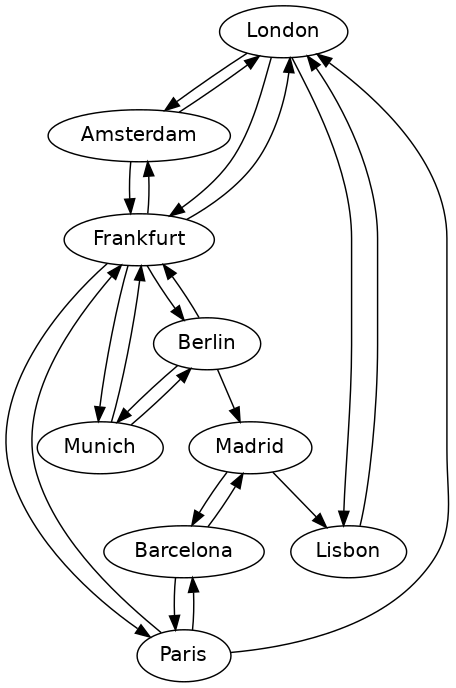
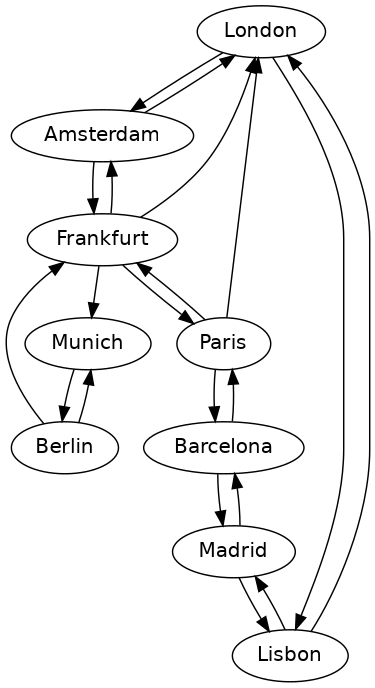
(242, 142) -> none
(161, 287) -> none
(128, 352) -> none
(226, 389) -> (275, 609)
